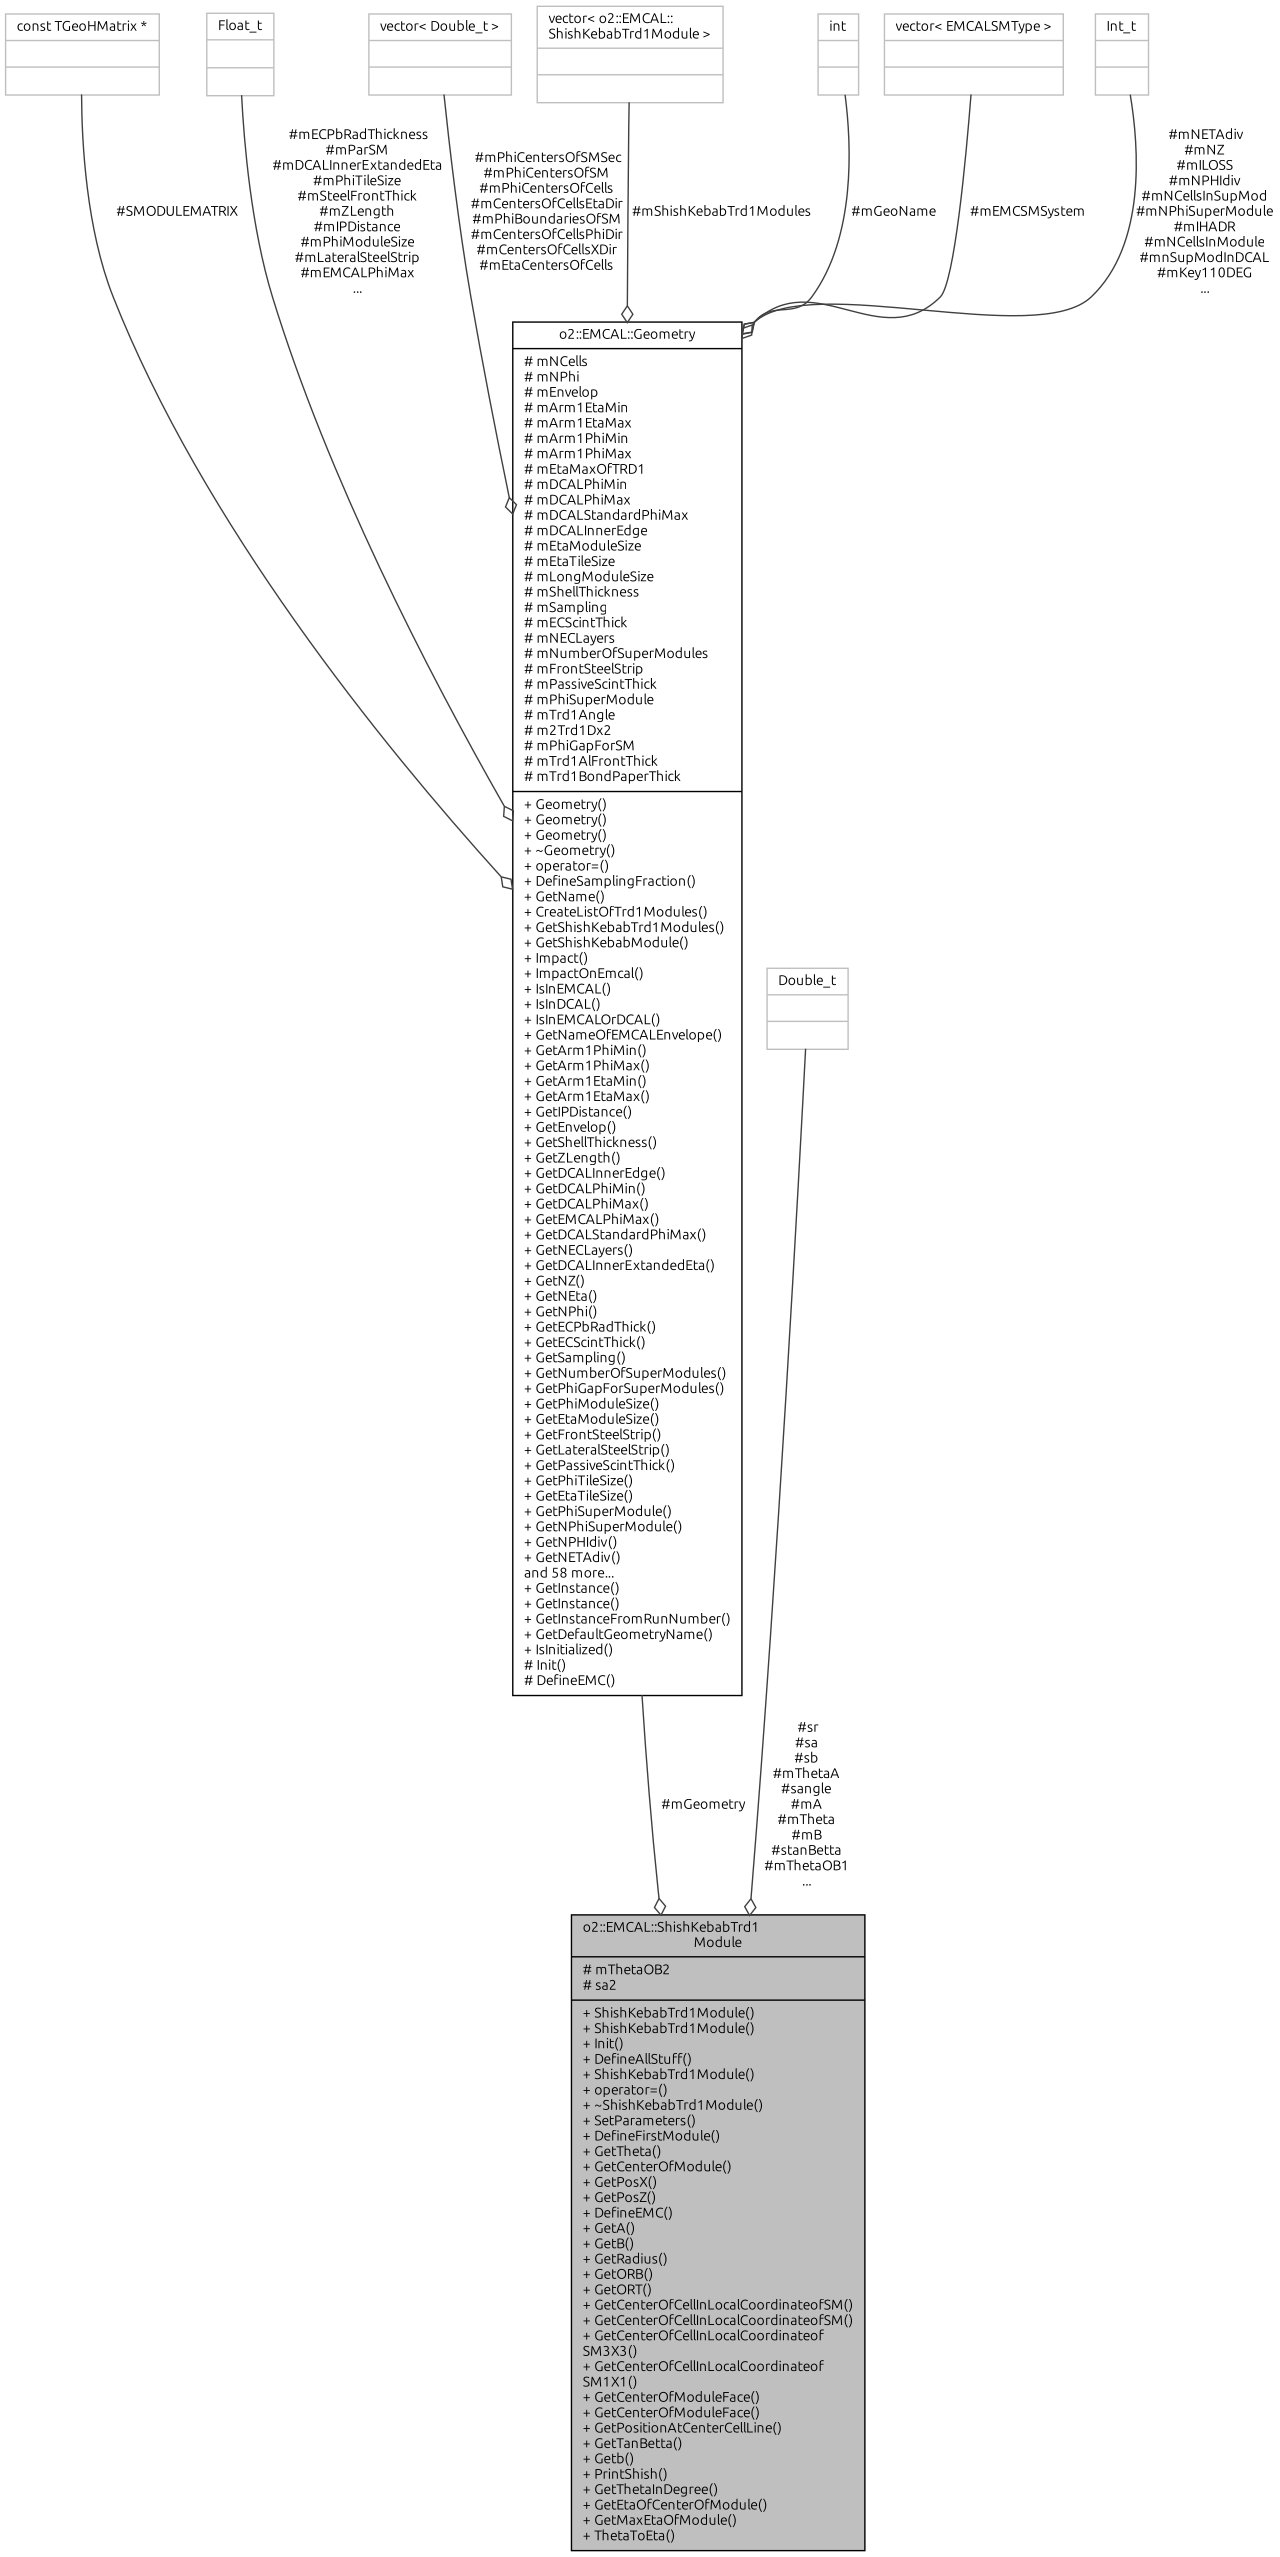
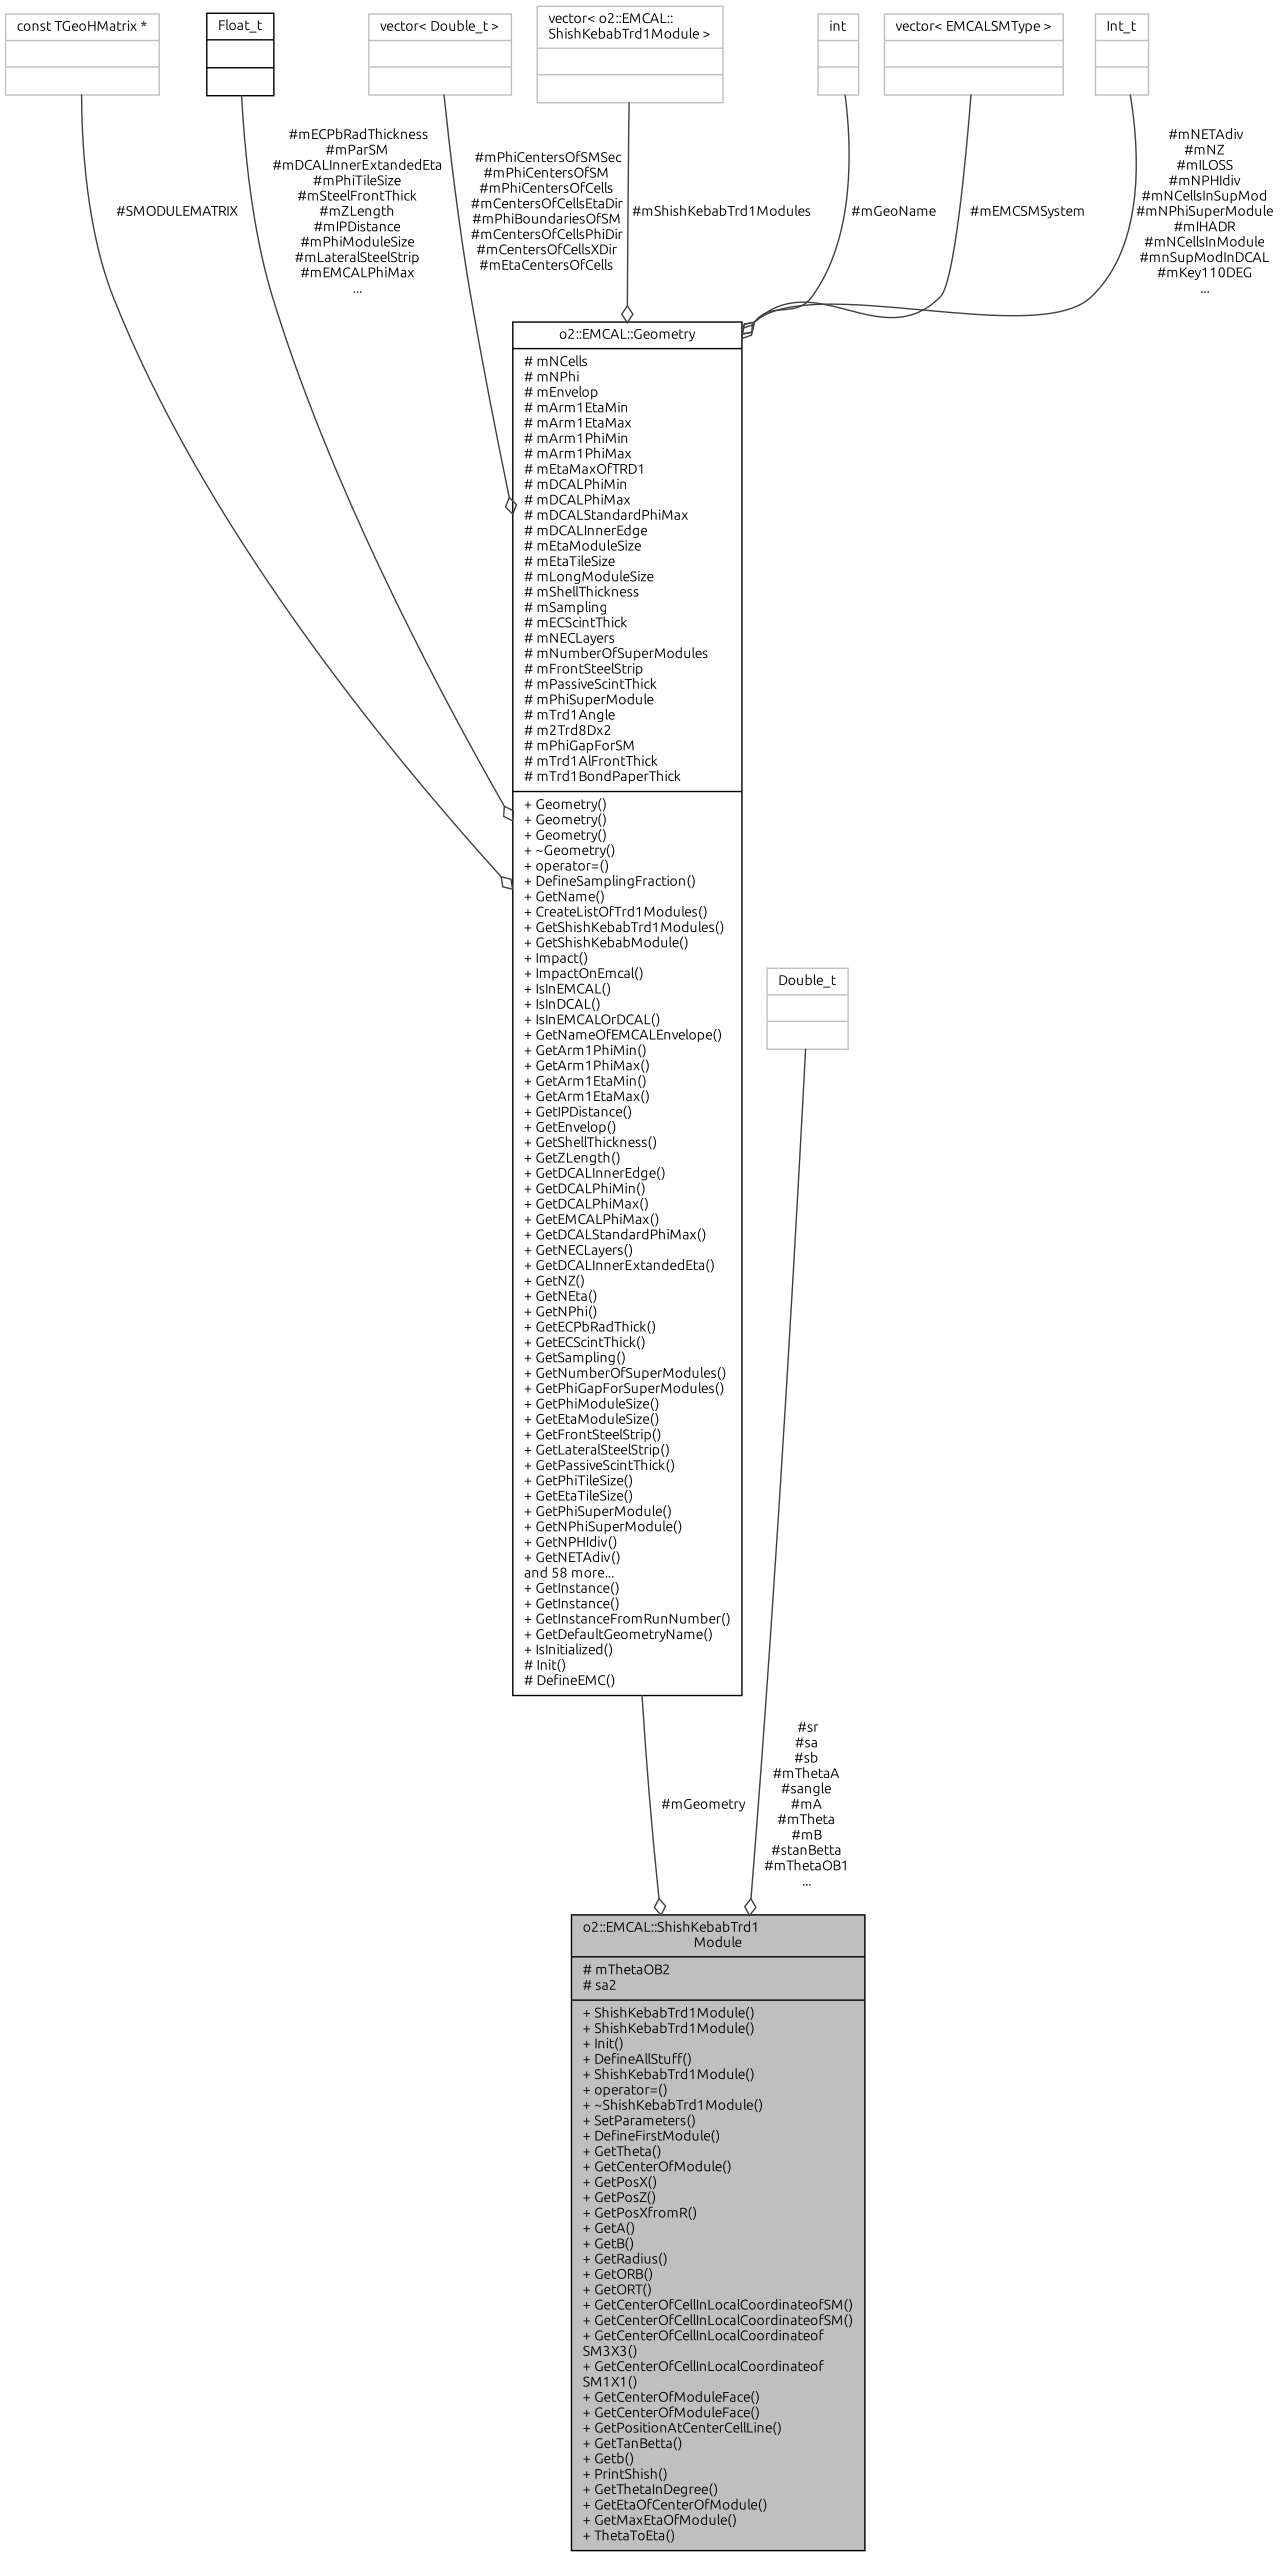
(240, 54) -> (240, 54)
(569, 731) -> (569, 731)
(628, 2213) -> (640, 2213)
